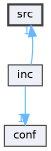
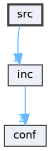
(33, 51) -> (18, 40)
